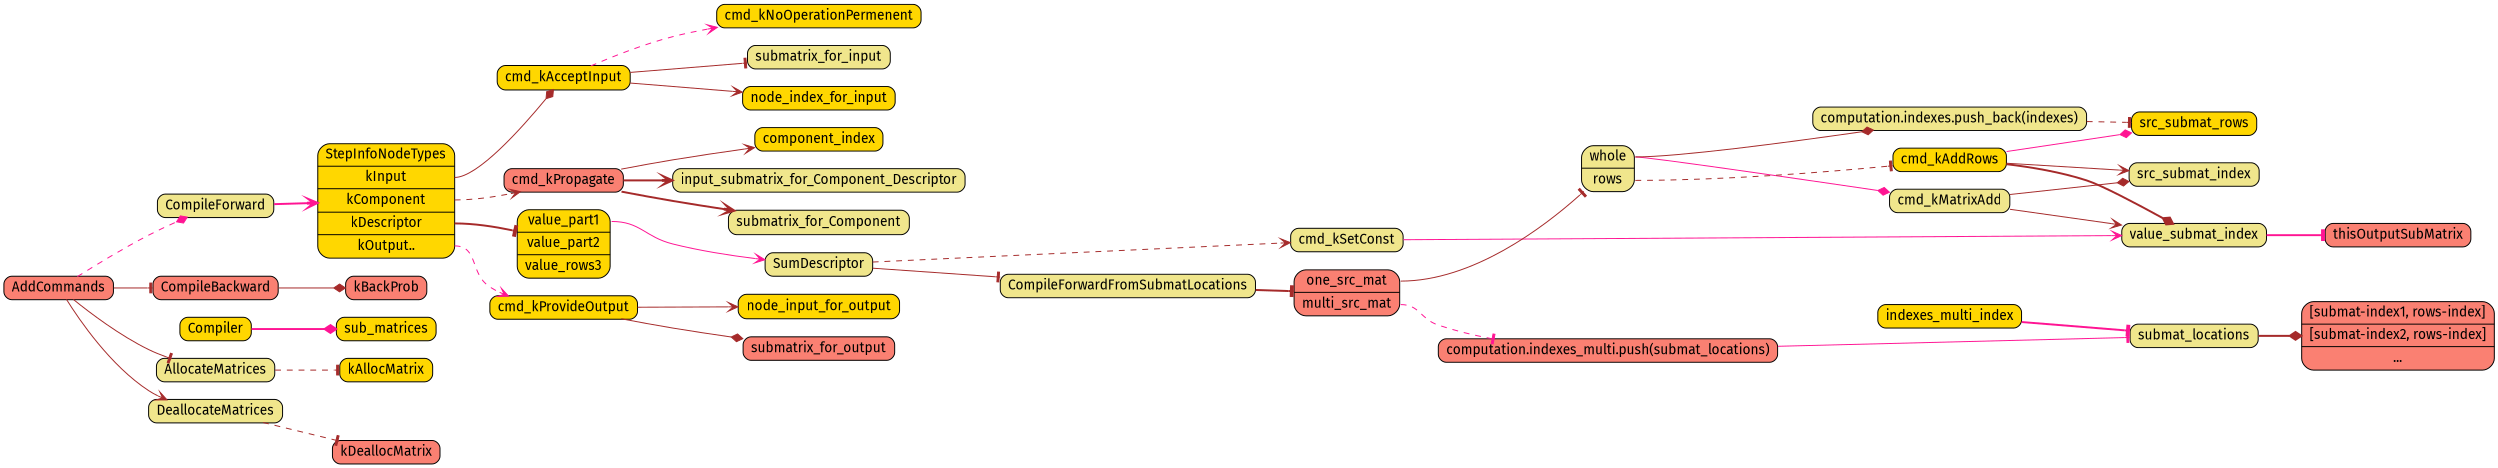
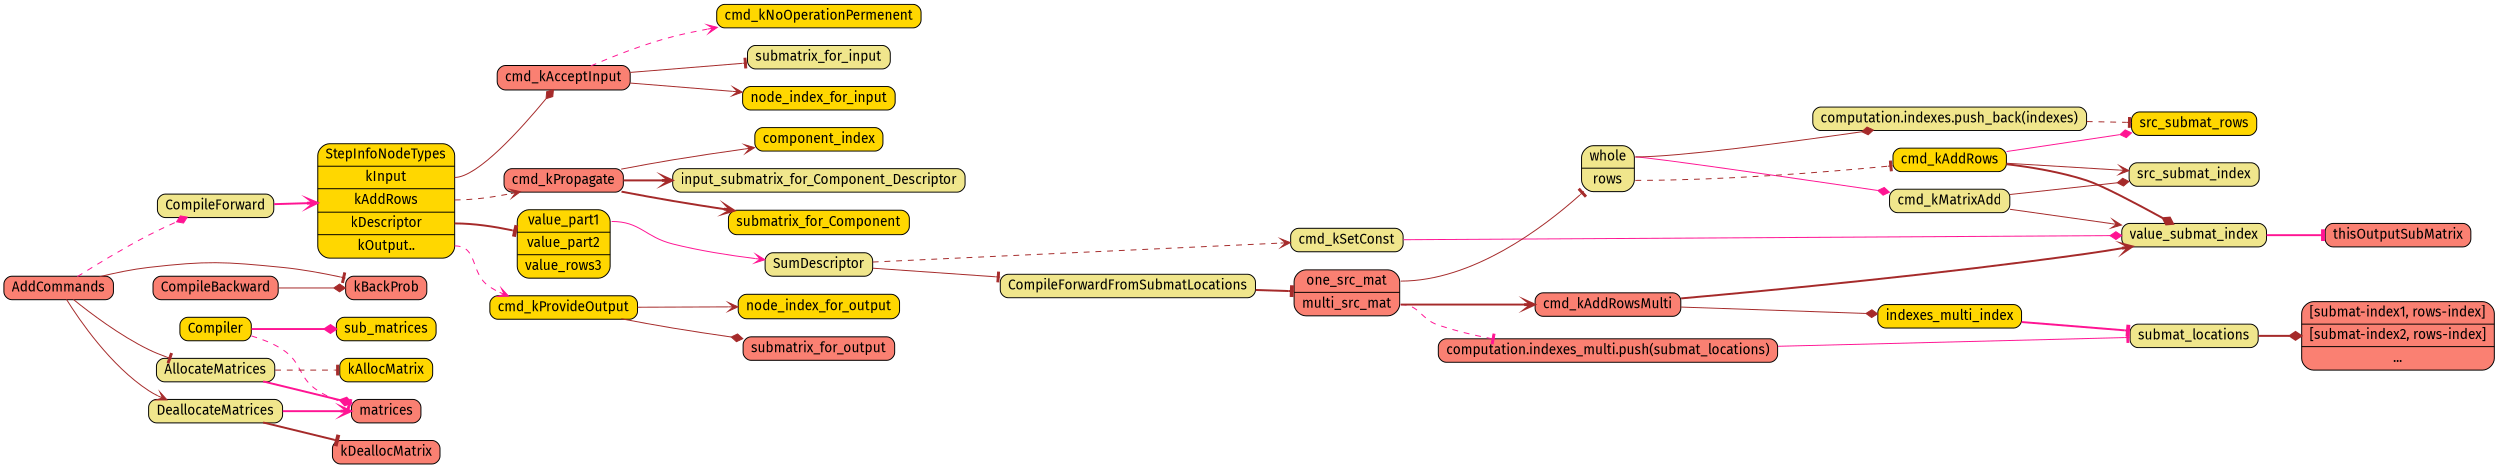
(564, 78) -> (564, 78)
(386, 200) -> (386, 200)
(819, 222) -> (819, 222)
(1758, 238) -> (1758, 238)
(131, 288) -> (220, 263)
none -> (1608, 305)
(819, 307) -> (819, 307)
none -> (386, 411)
(299, 431) -> (299, 431)
